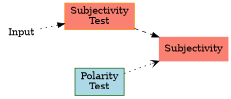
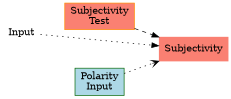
(49, 27) -> (96, 40)
(100, 82) -> (100, 82)
